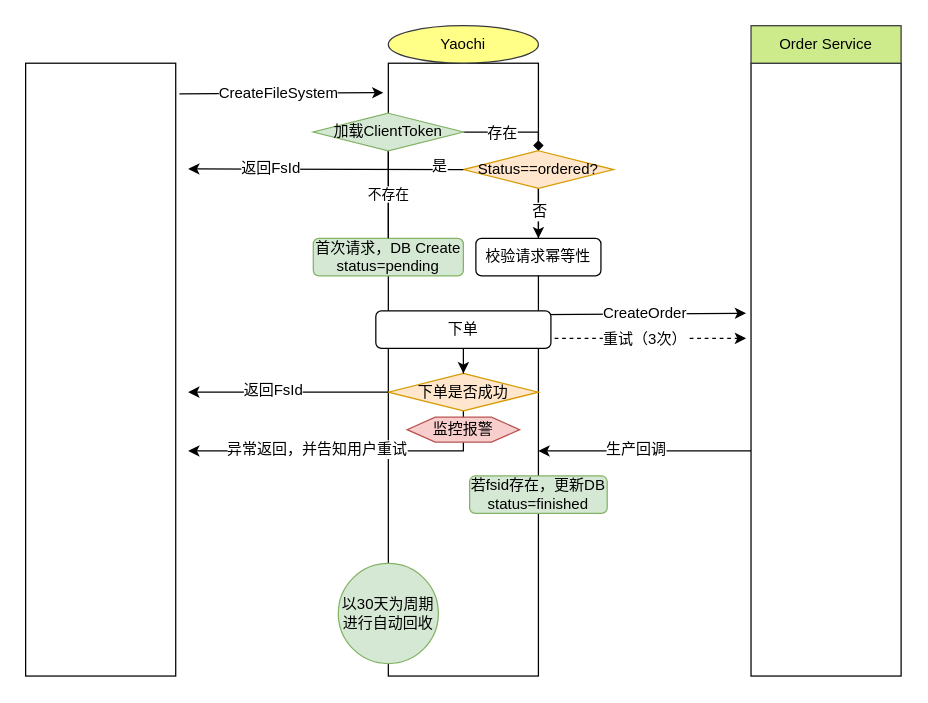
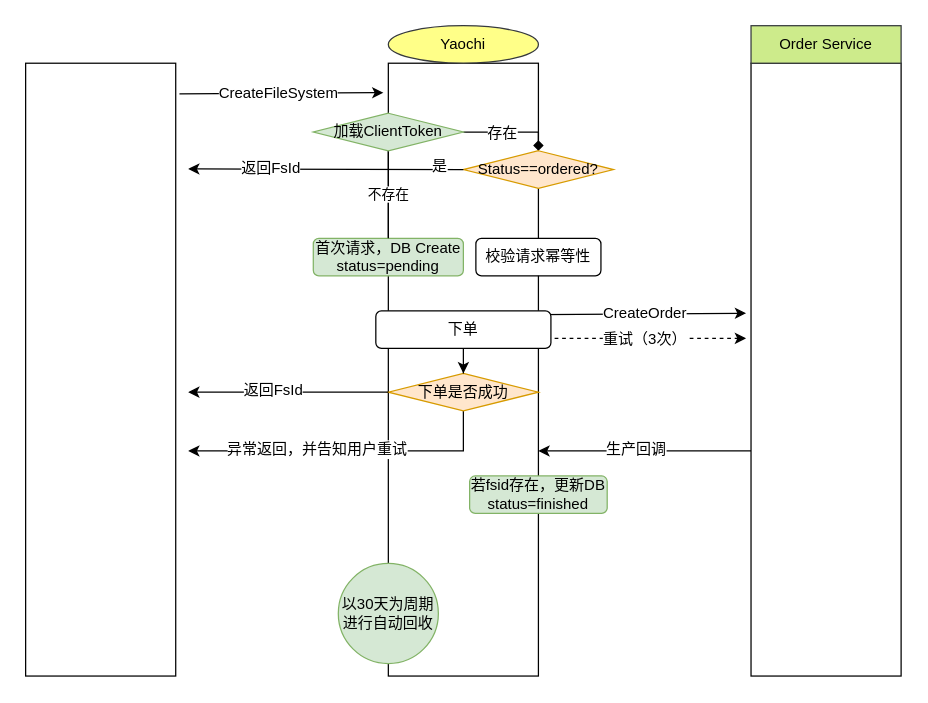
(538, 215) -> none
(463, 429) -> none
